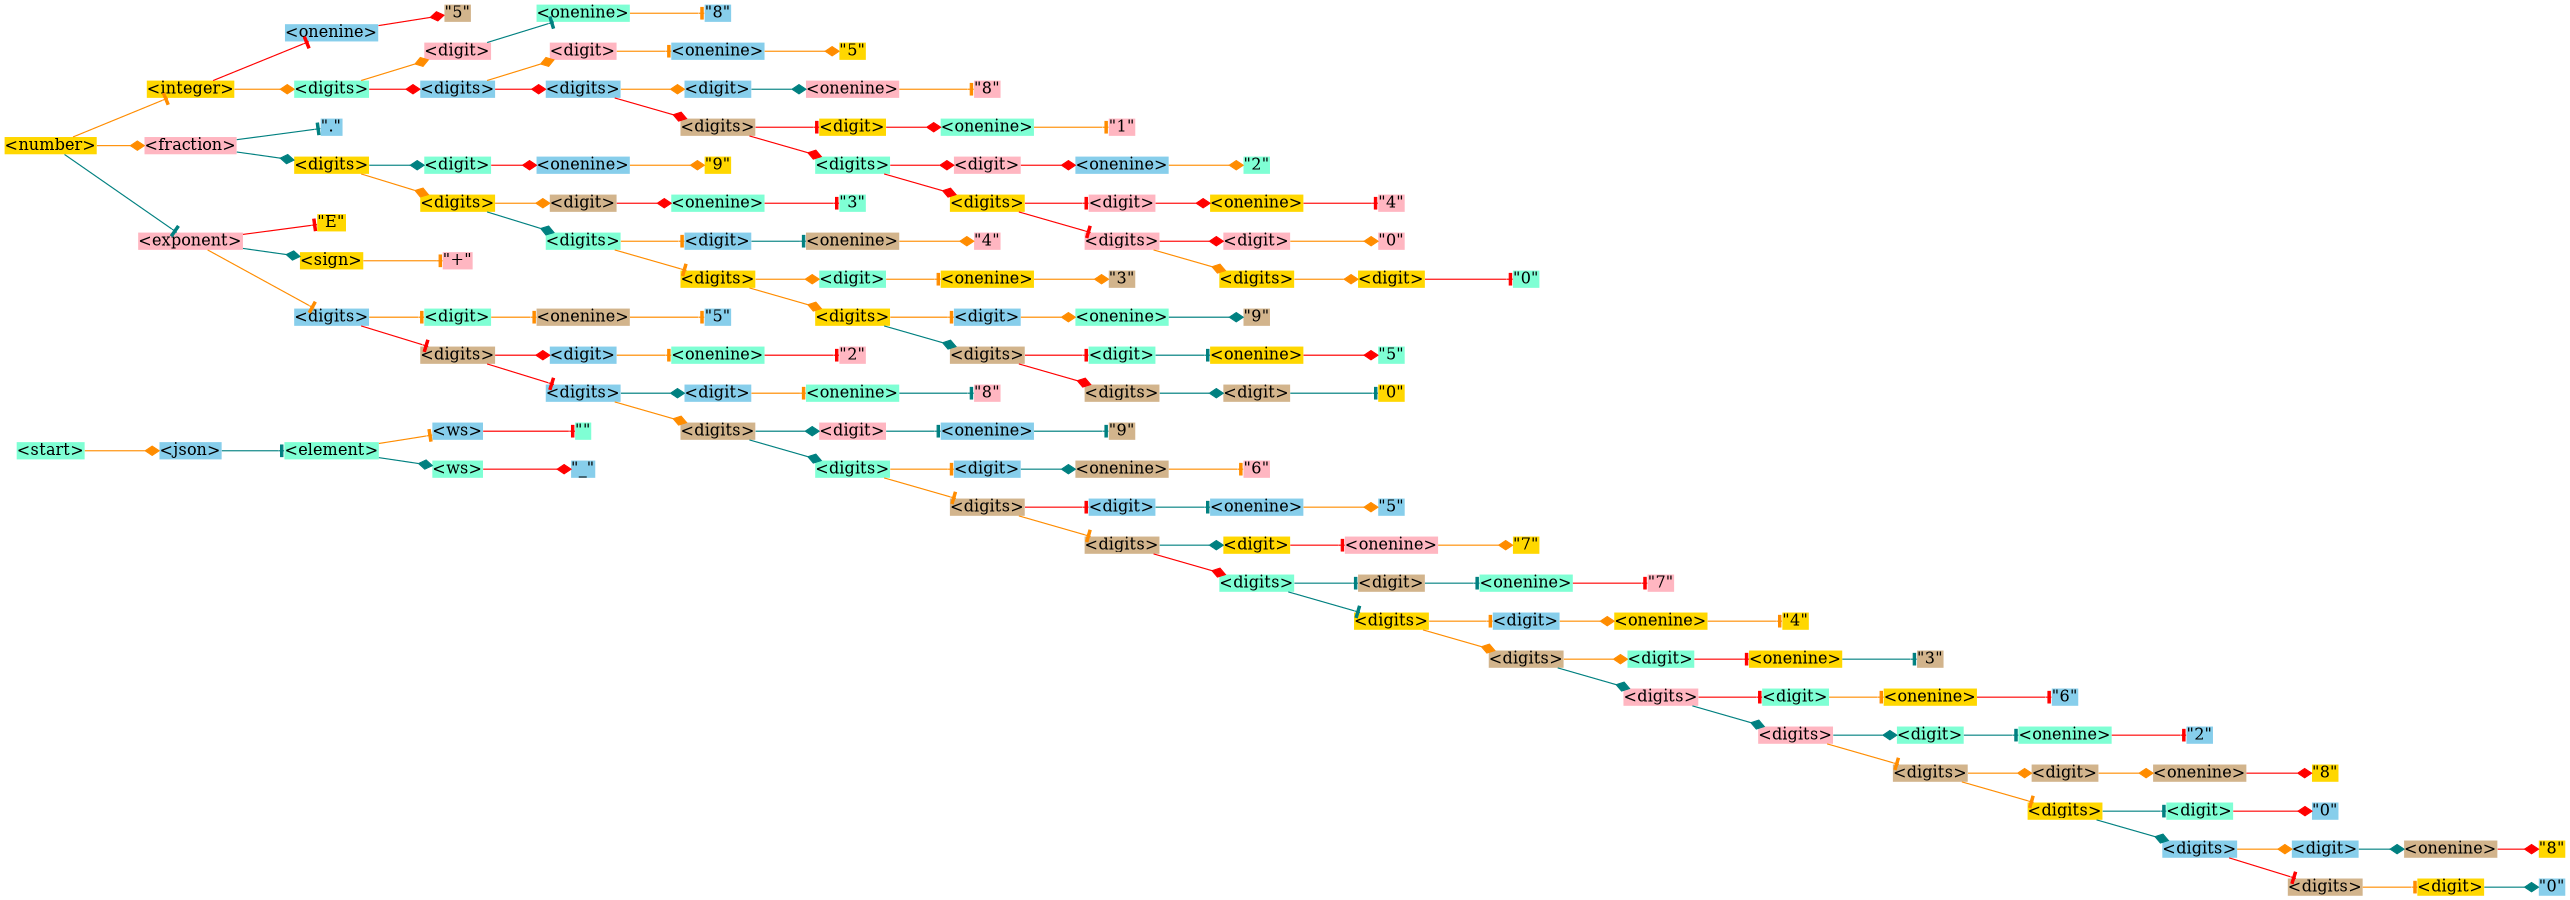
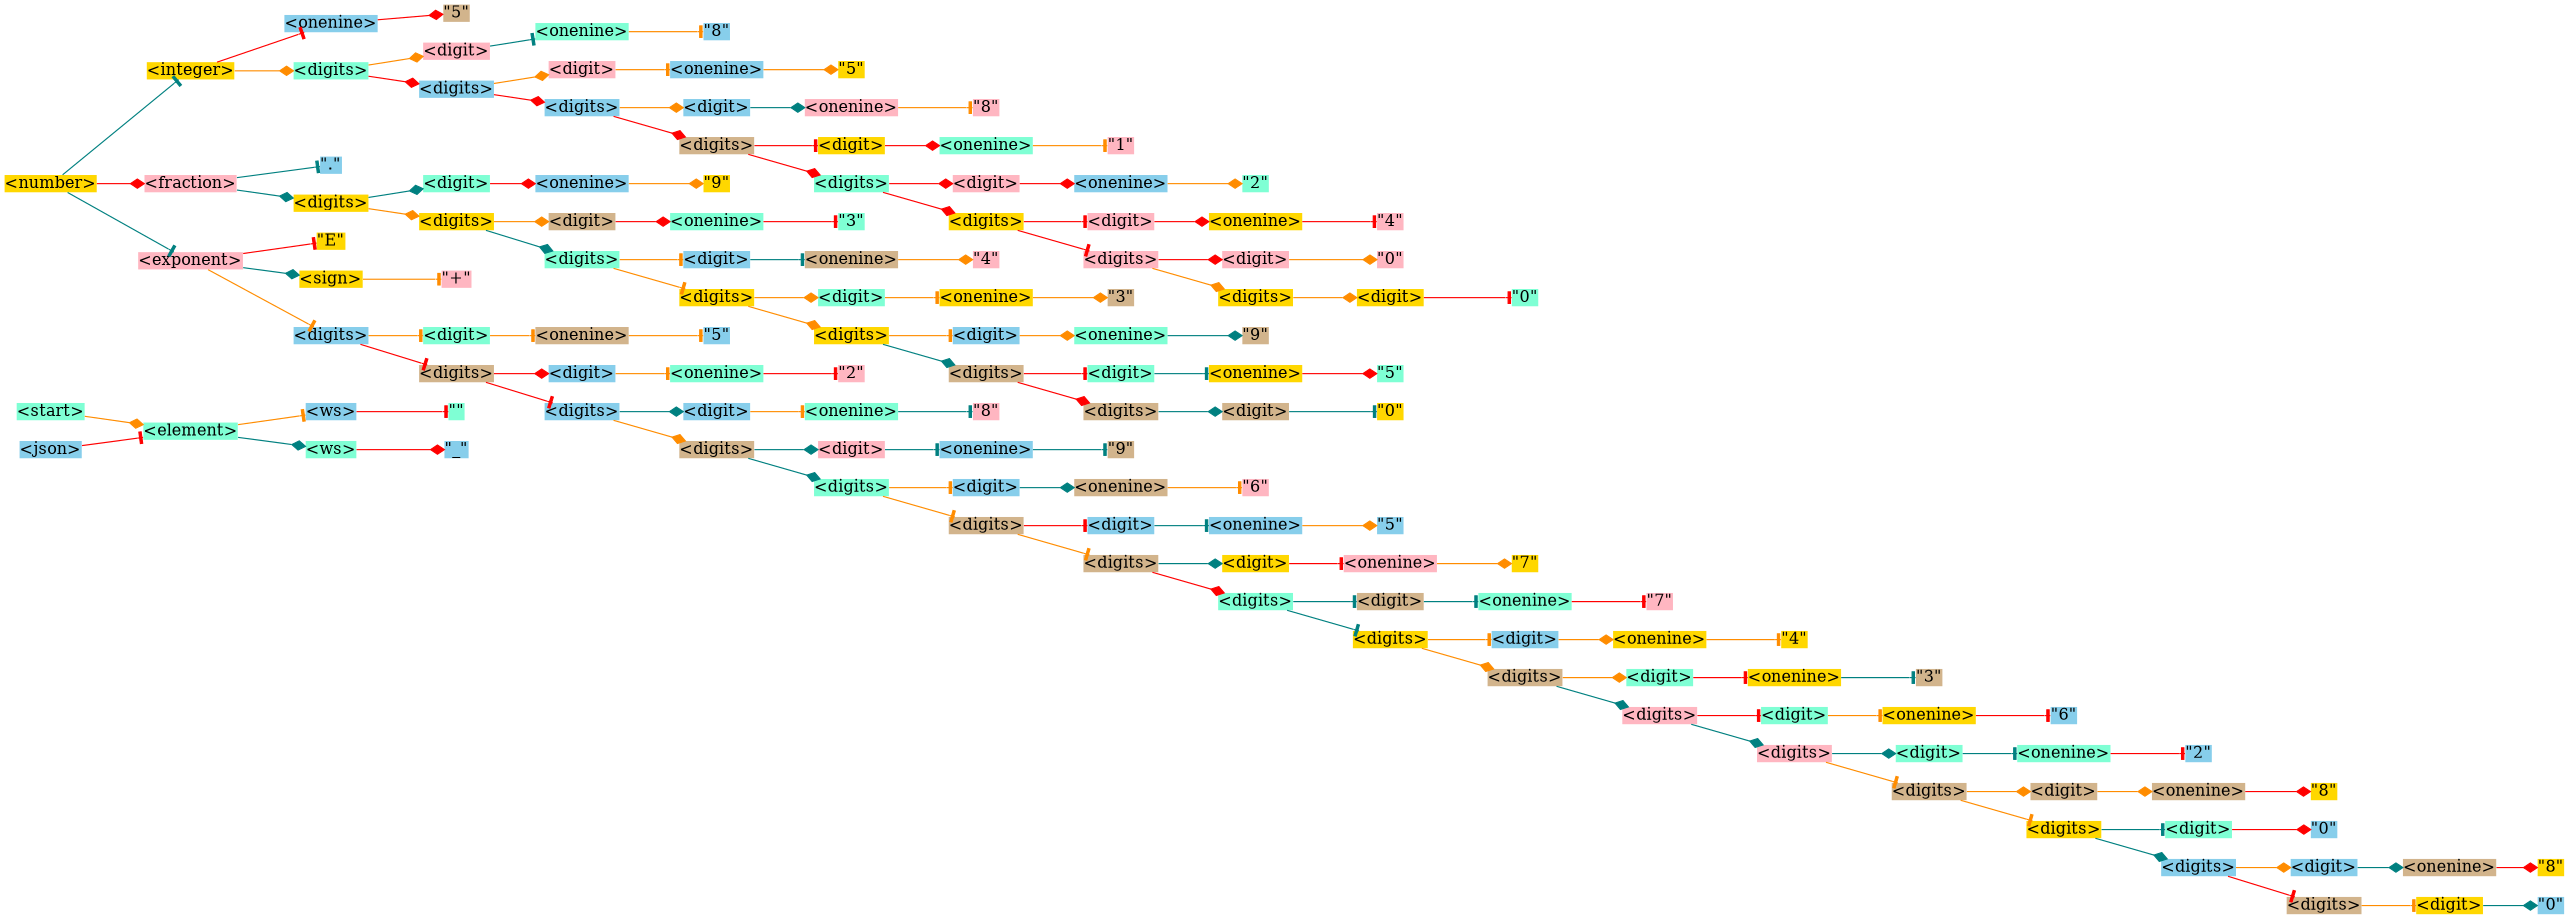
(118, 119) -> (118, 129)
(114, 146) -> (114, 184)
(115, 451) -> (107, 419)
(250, 451) -> (110, 442)
